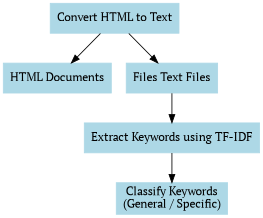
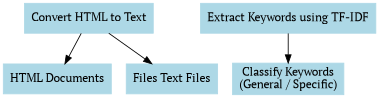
(172, 104) -> none
